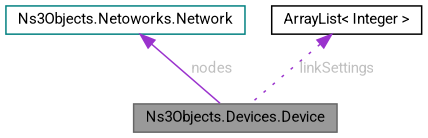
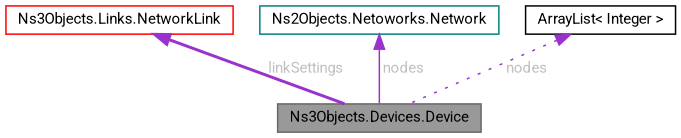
none -> (120, 20)
(125, 20) -> (379, 20)
(336, 69) -> (526, 69)
